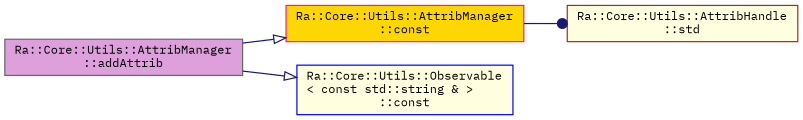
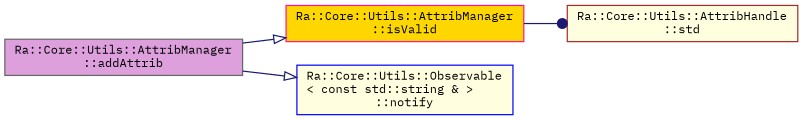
(405, 24) -> (405, 24)
(405, 90) -> (405, 90)
